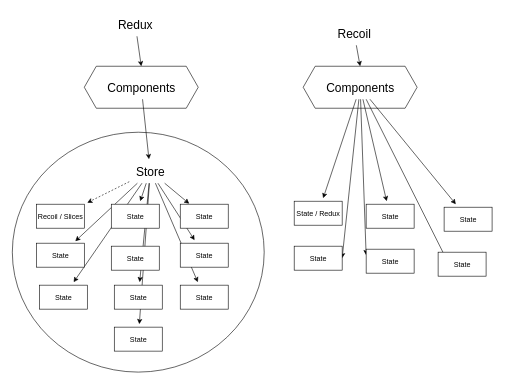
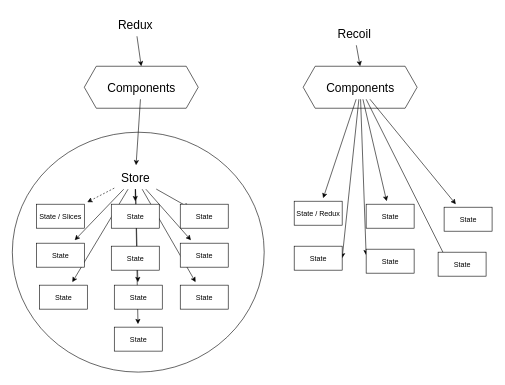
(150, 171) -> (135, 177)
(61, 216) -> (61, 216)
